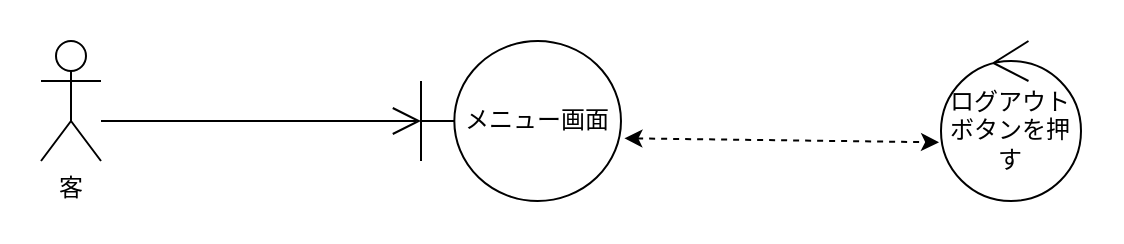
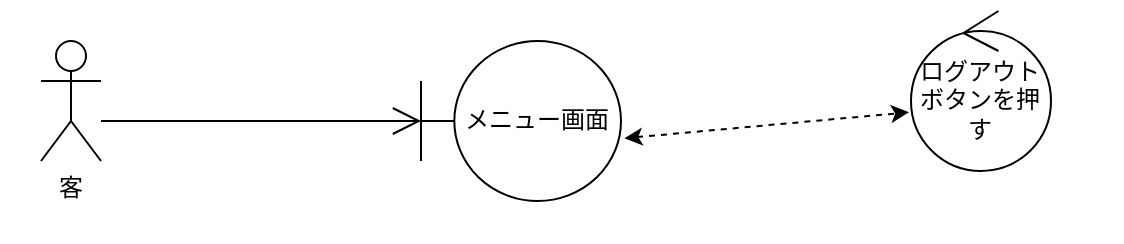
(1011, 121) -> (981, 91)
